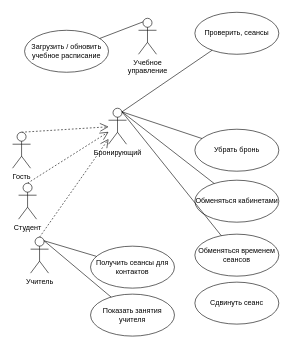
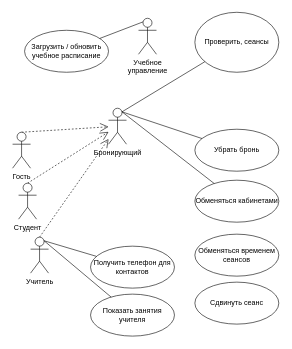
(237, 33) -> (237, 42)
(174, 177) -> none
(132, 267) -> (132, 267)
